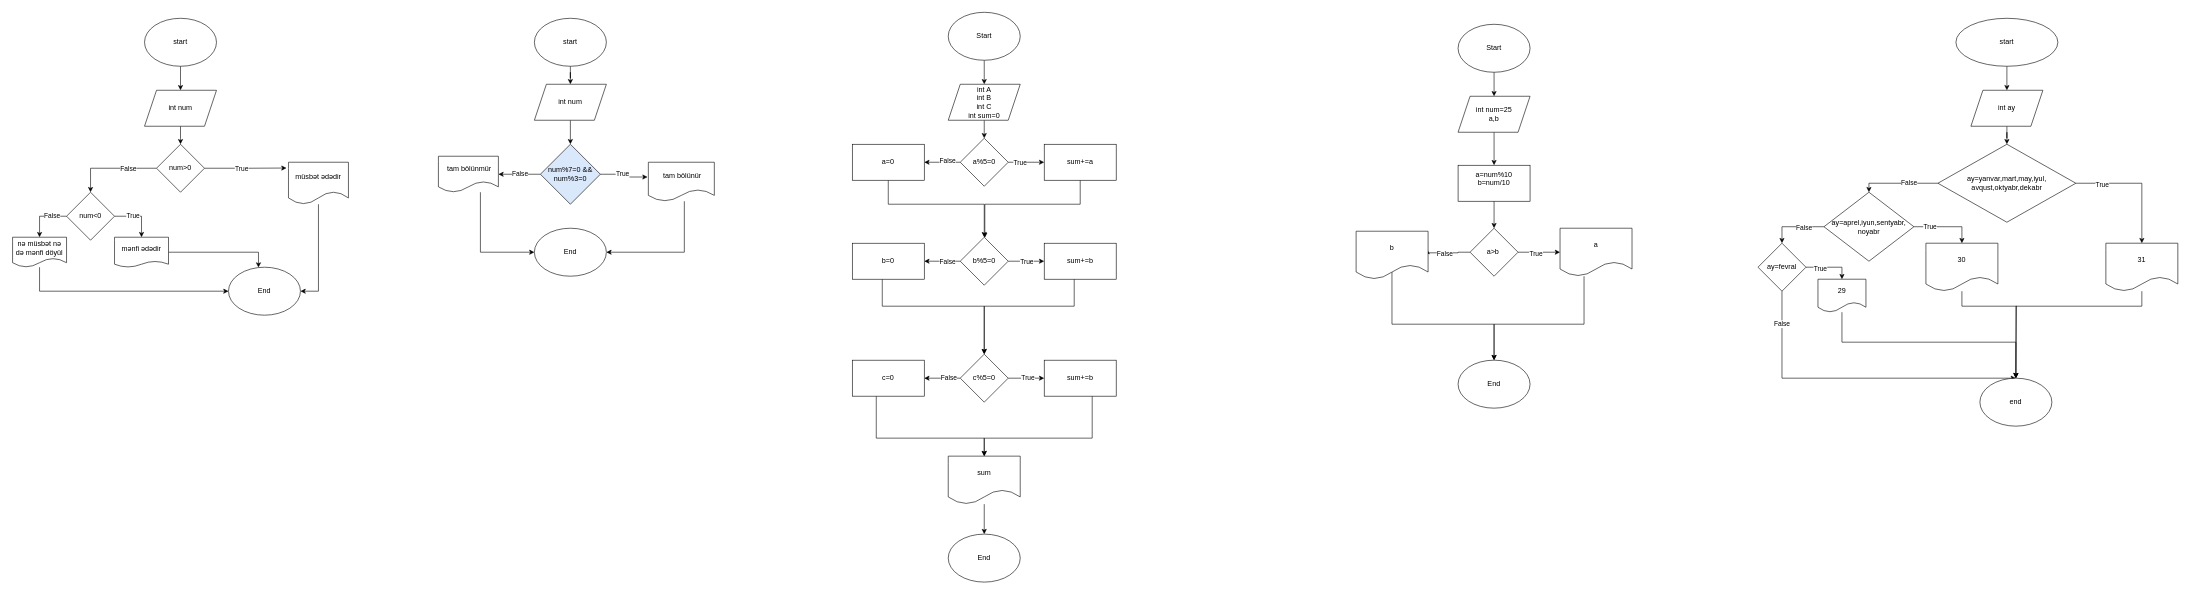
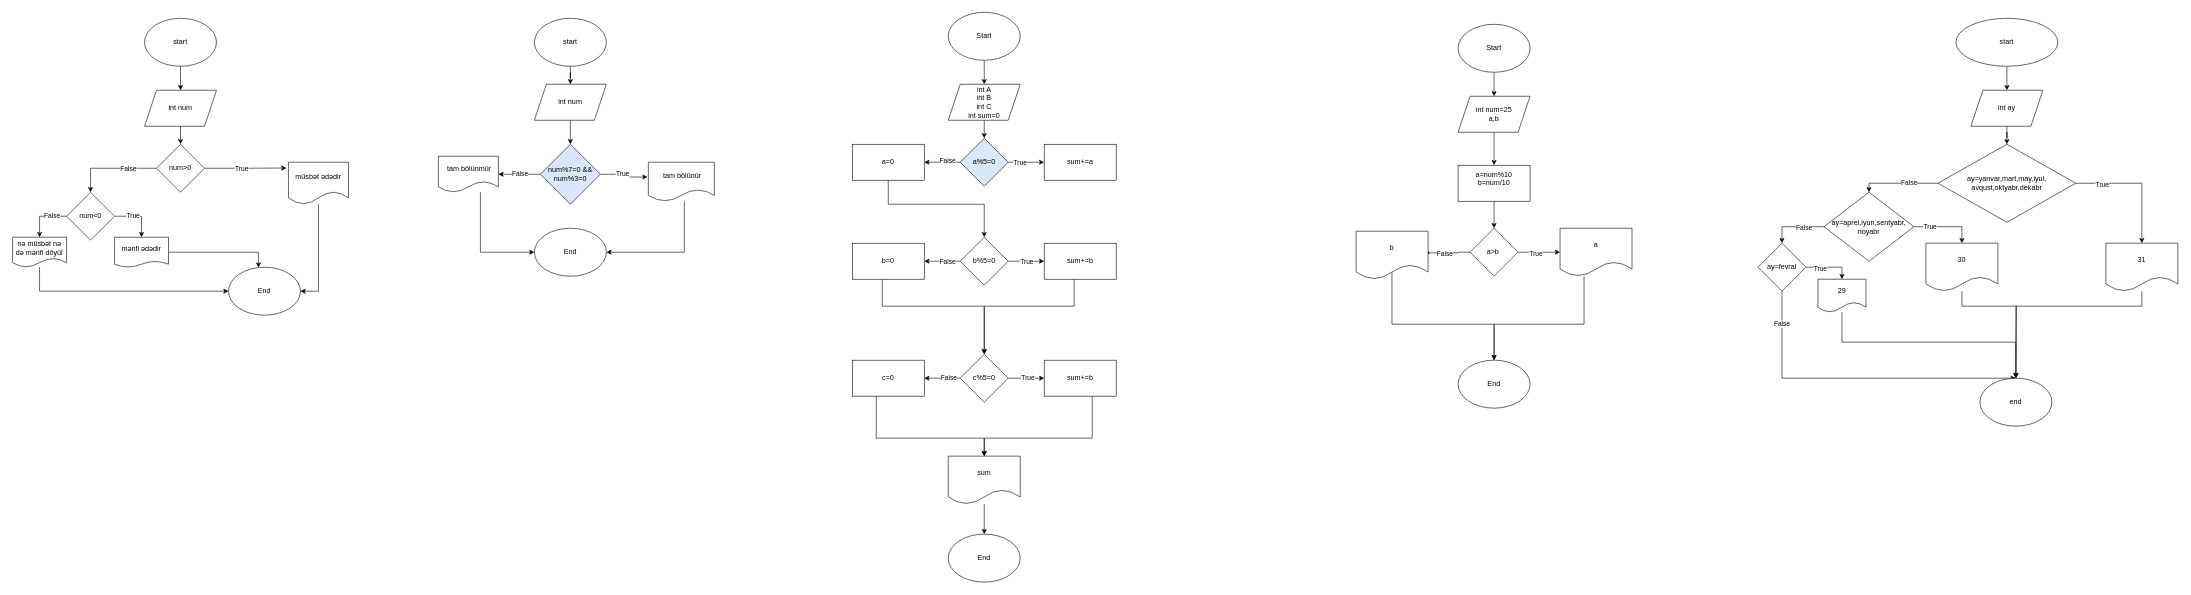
(984, 162) -> (984, 162)
(1045, 204) -> none
